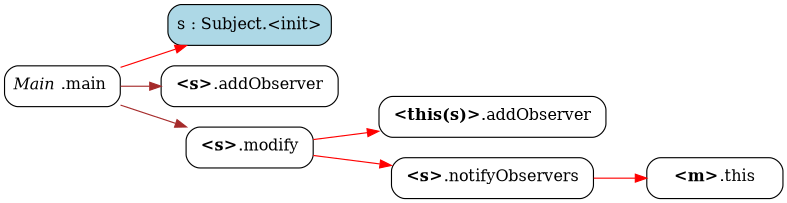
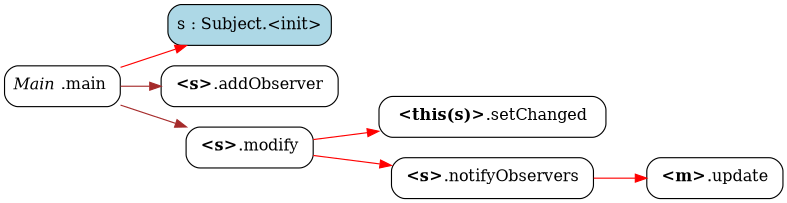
(539, 115) -> (539, 115)
(740, 176) -> (740, 176)
